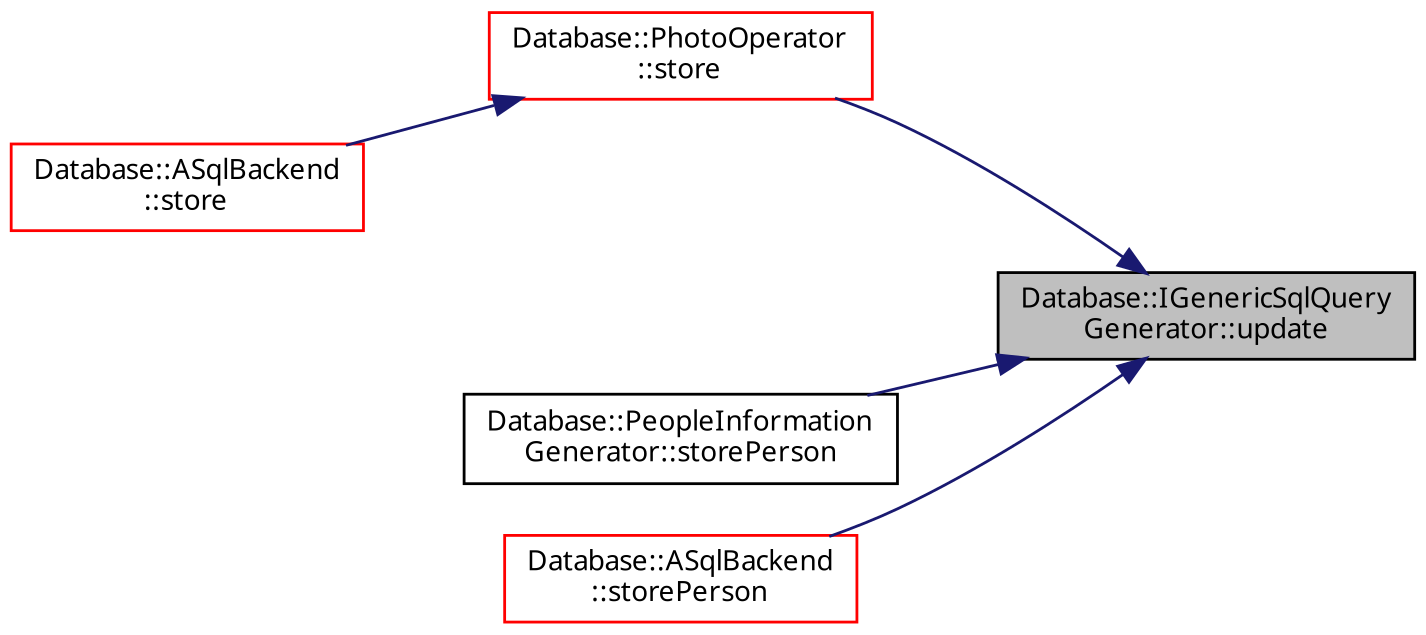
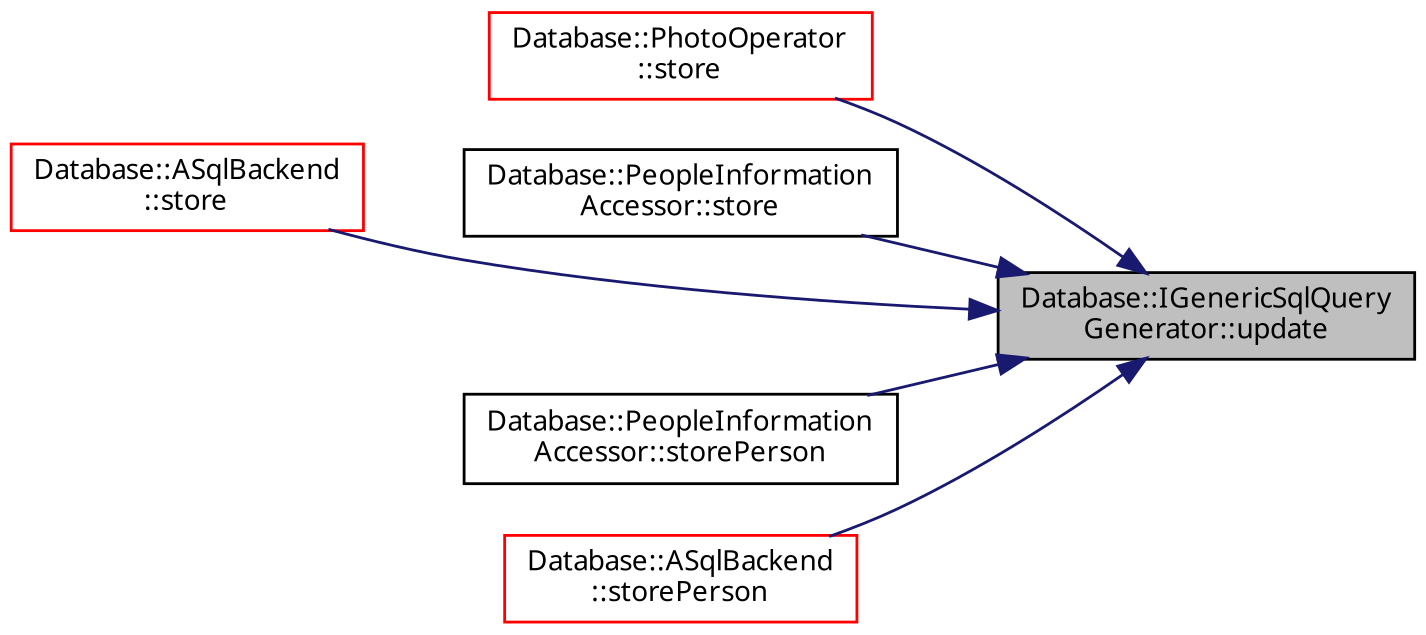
(420, 125) -> (647, 285)
none -> (681, 193)
(681, 439) -> (681, 439)
